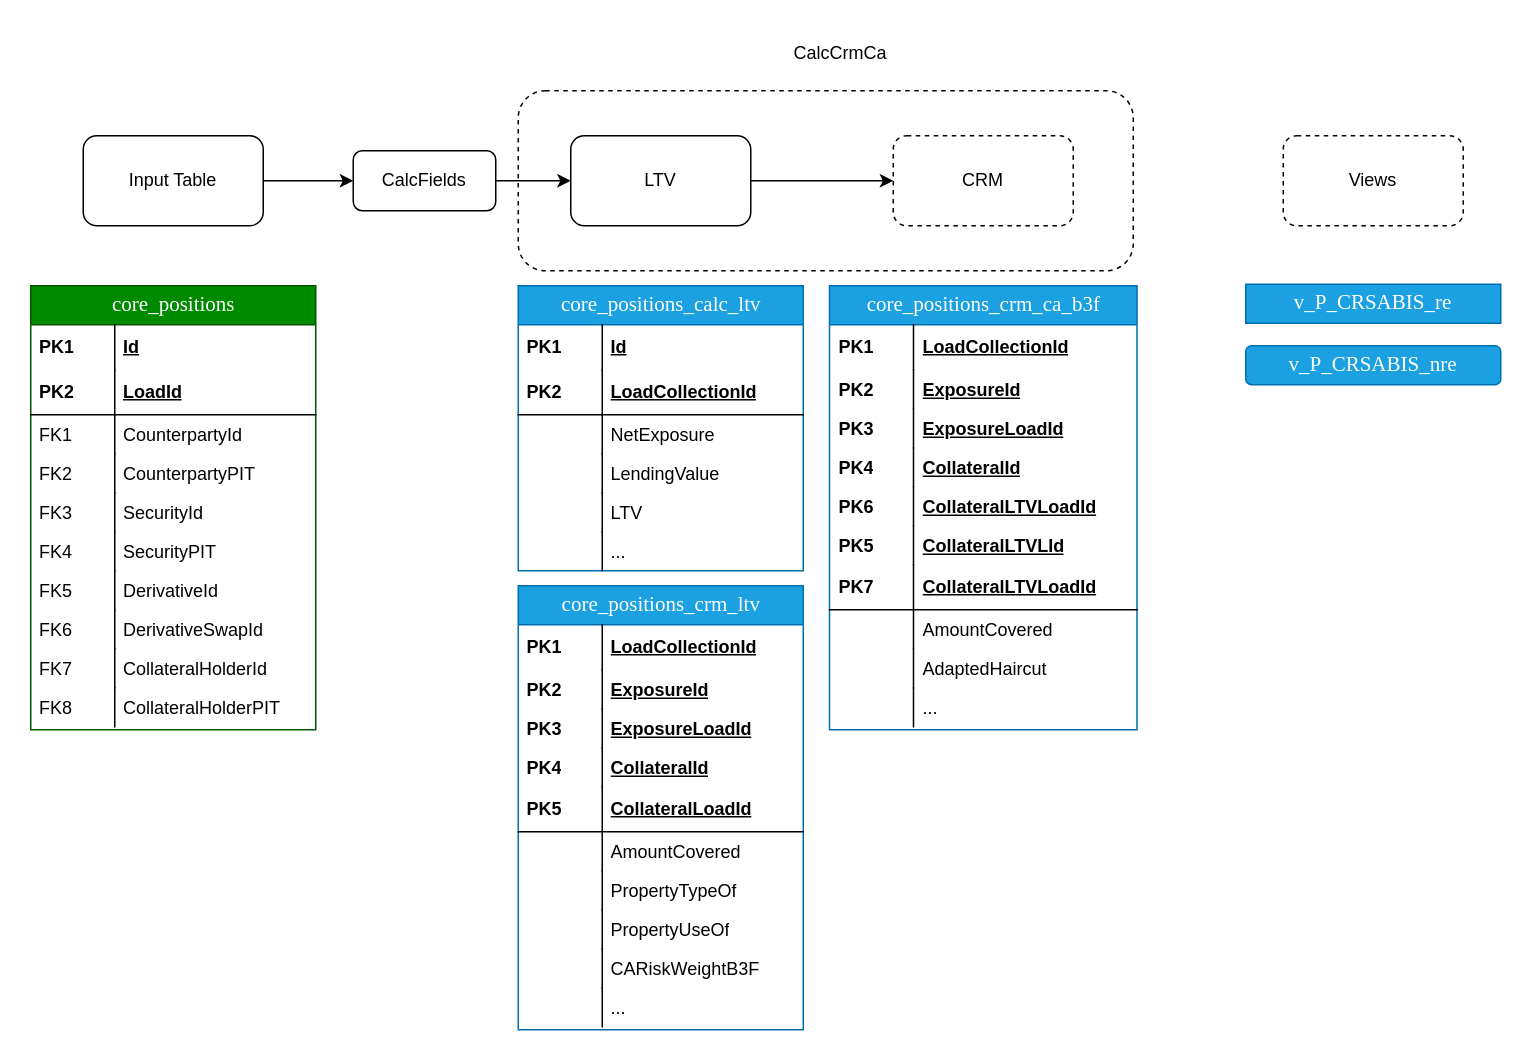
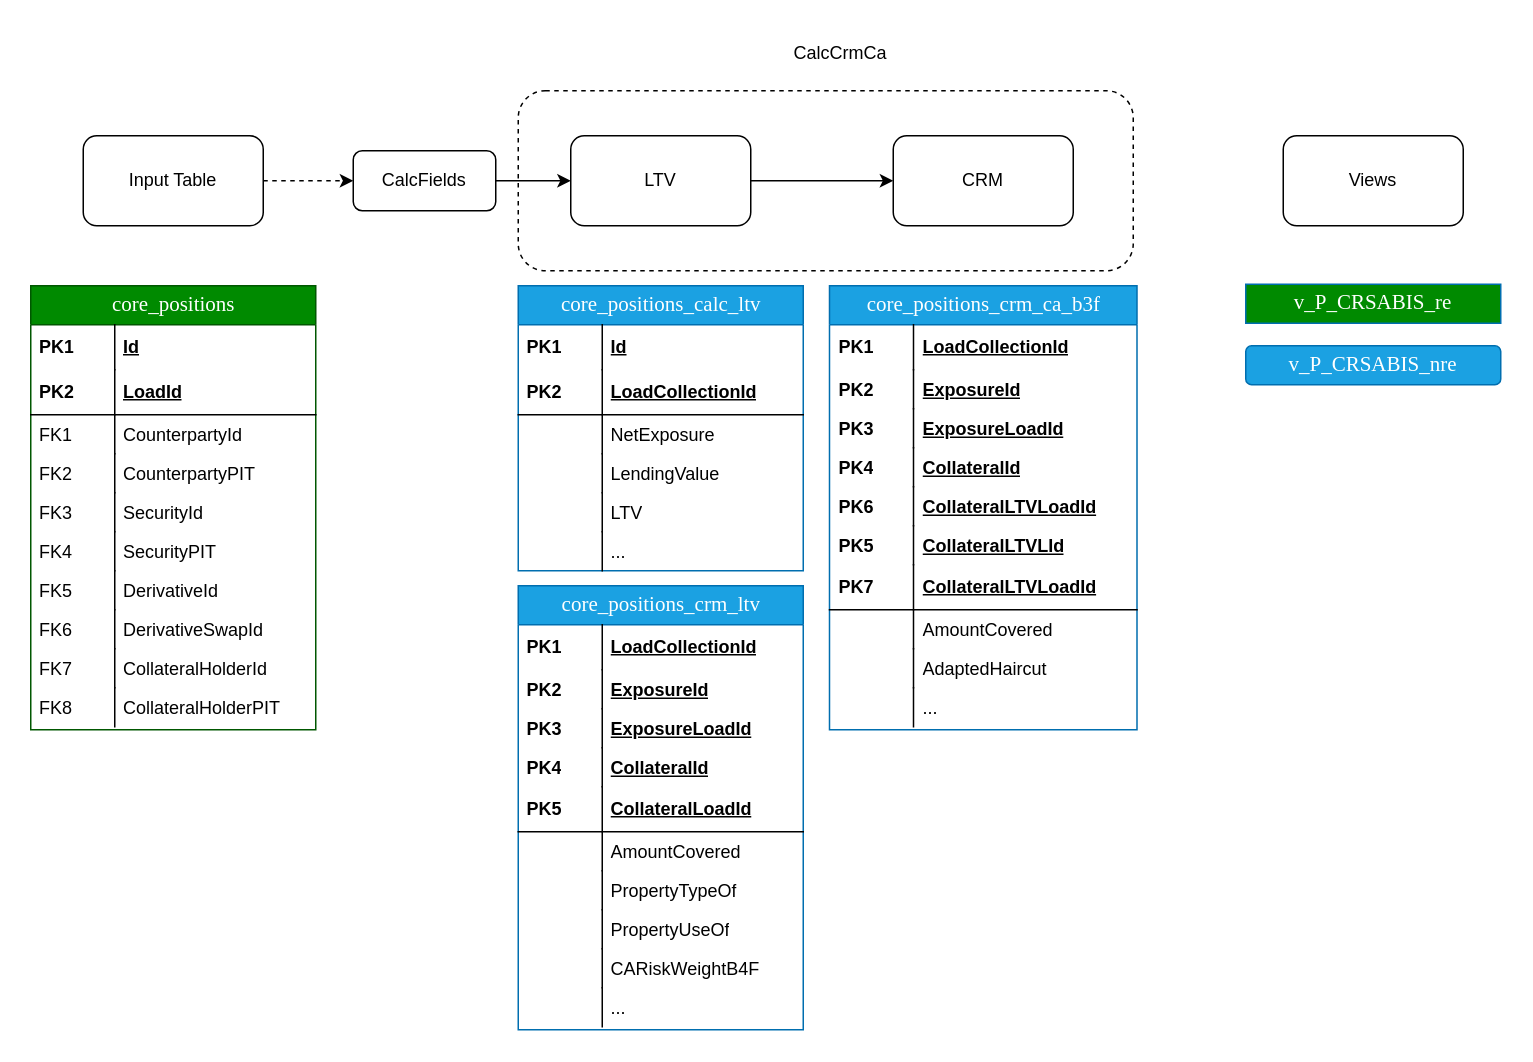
(304, 181) -> (304, 181)
(983, 181) -> (983, 181)
(1373, 181) -> (1373, 181)
(1373, 304) -> (1373, 304)
(682, 970) -> (682, 970)
